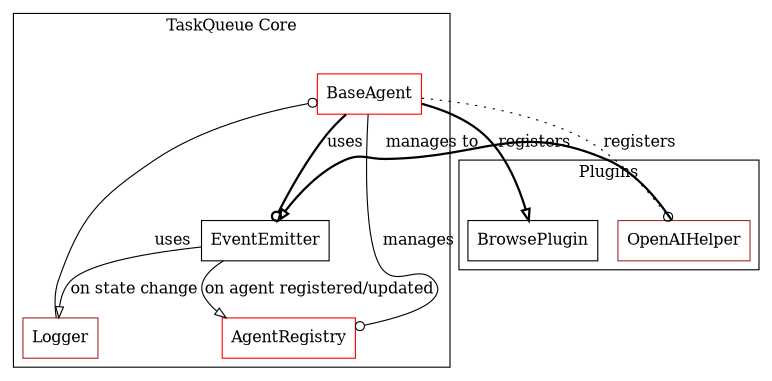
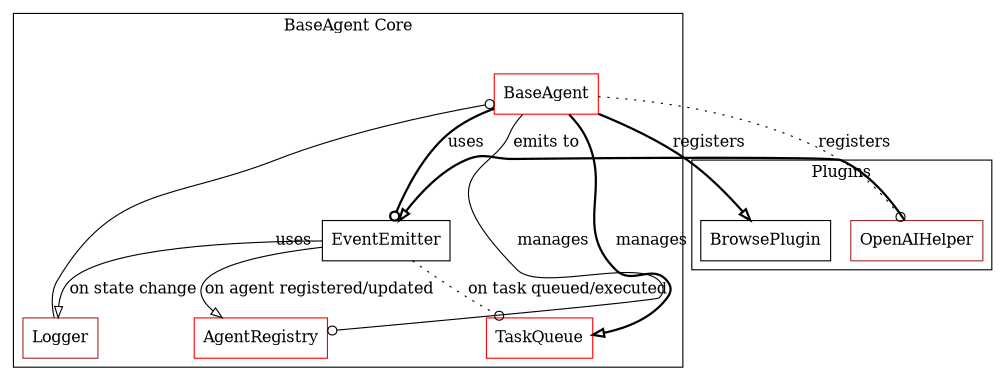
(232, 26) -> (348, 26)
(432, 143) -> (546, 143)
none -> (540, 338)
